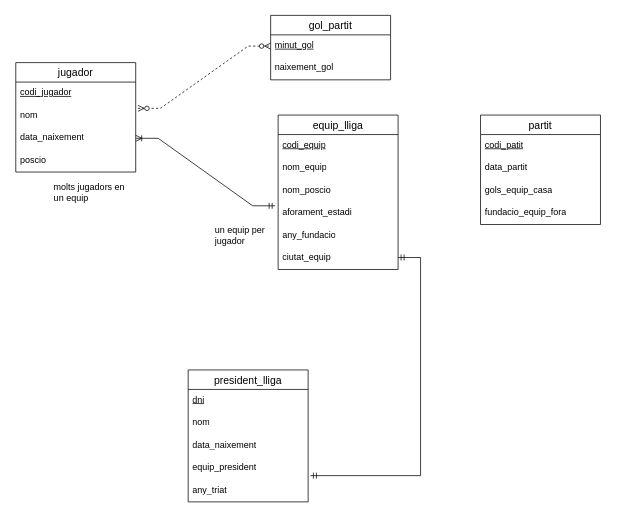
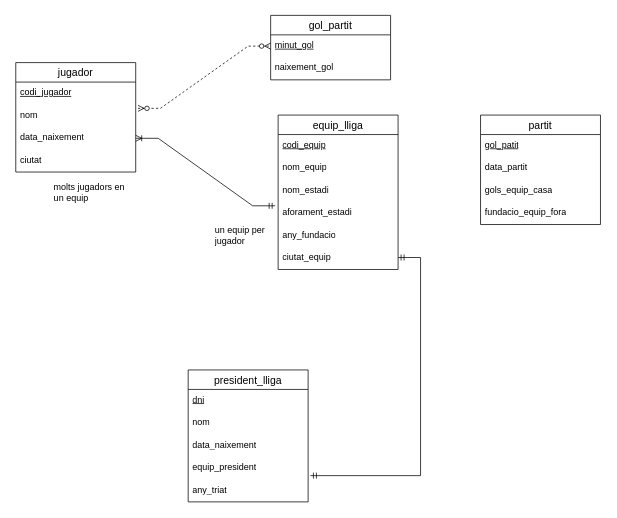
(508, 145) -> (505, 145)
(34, 160) -> (34, 160)
(306, 190) -> (306, 190)
